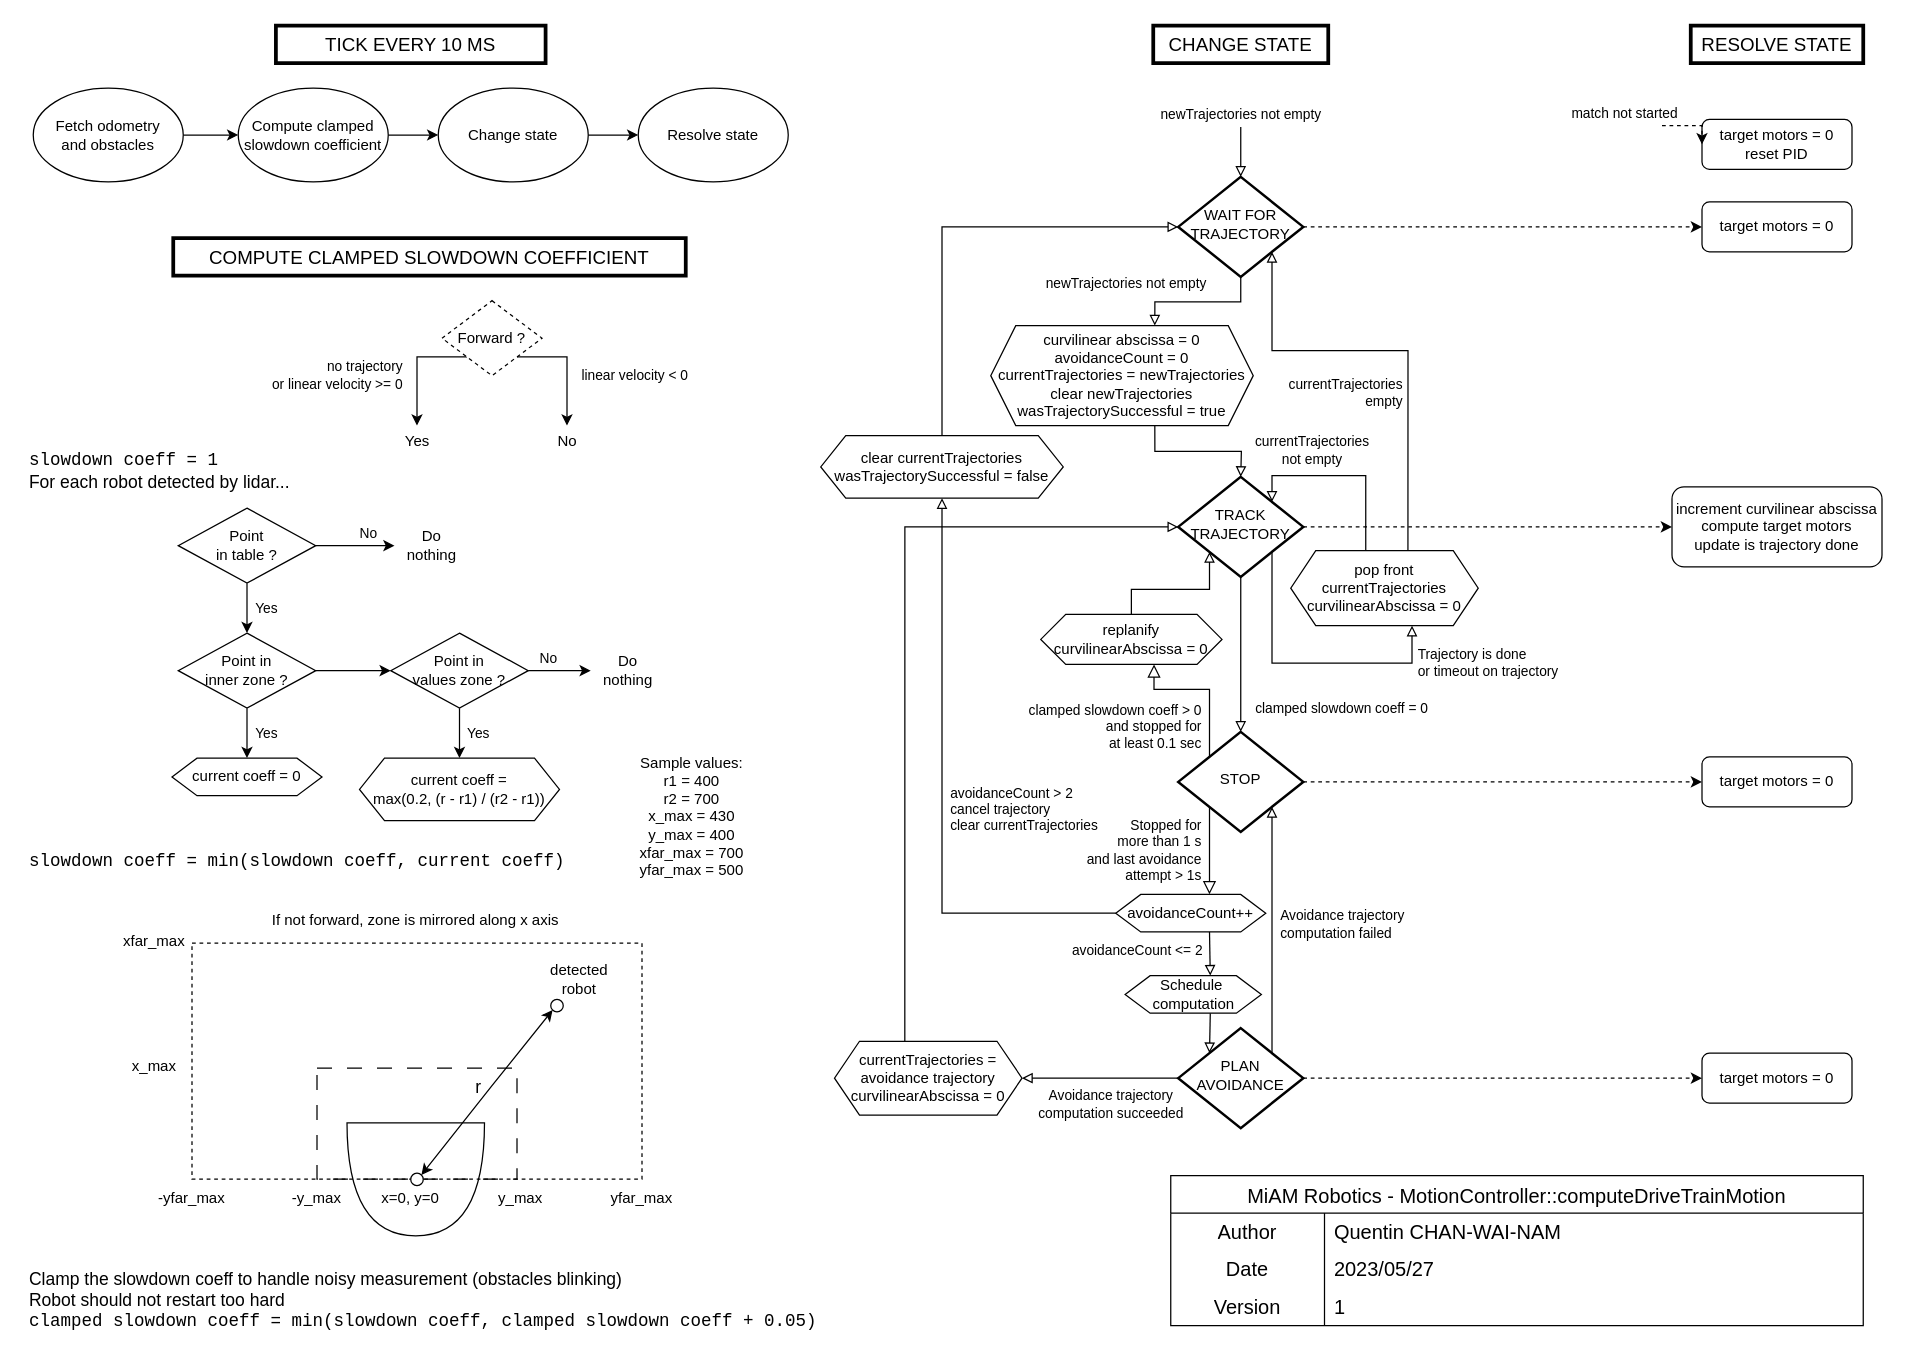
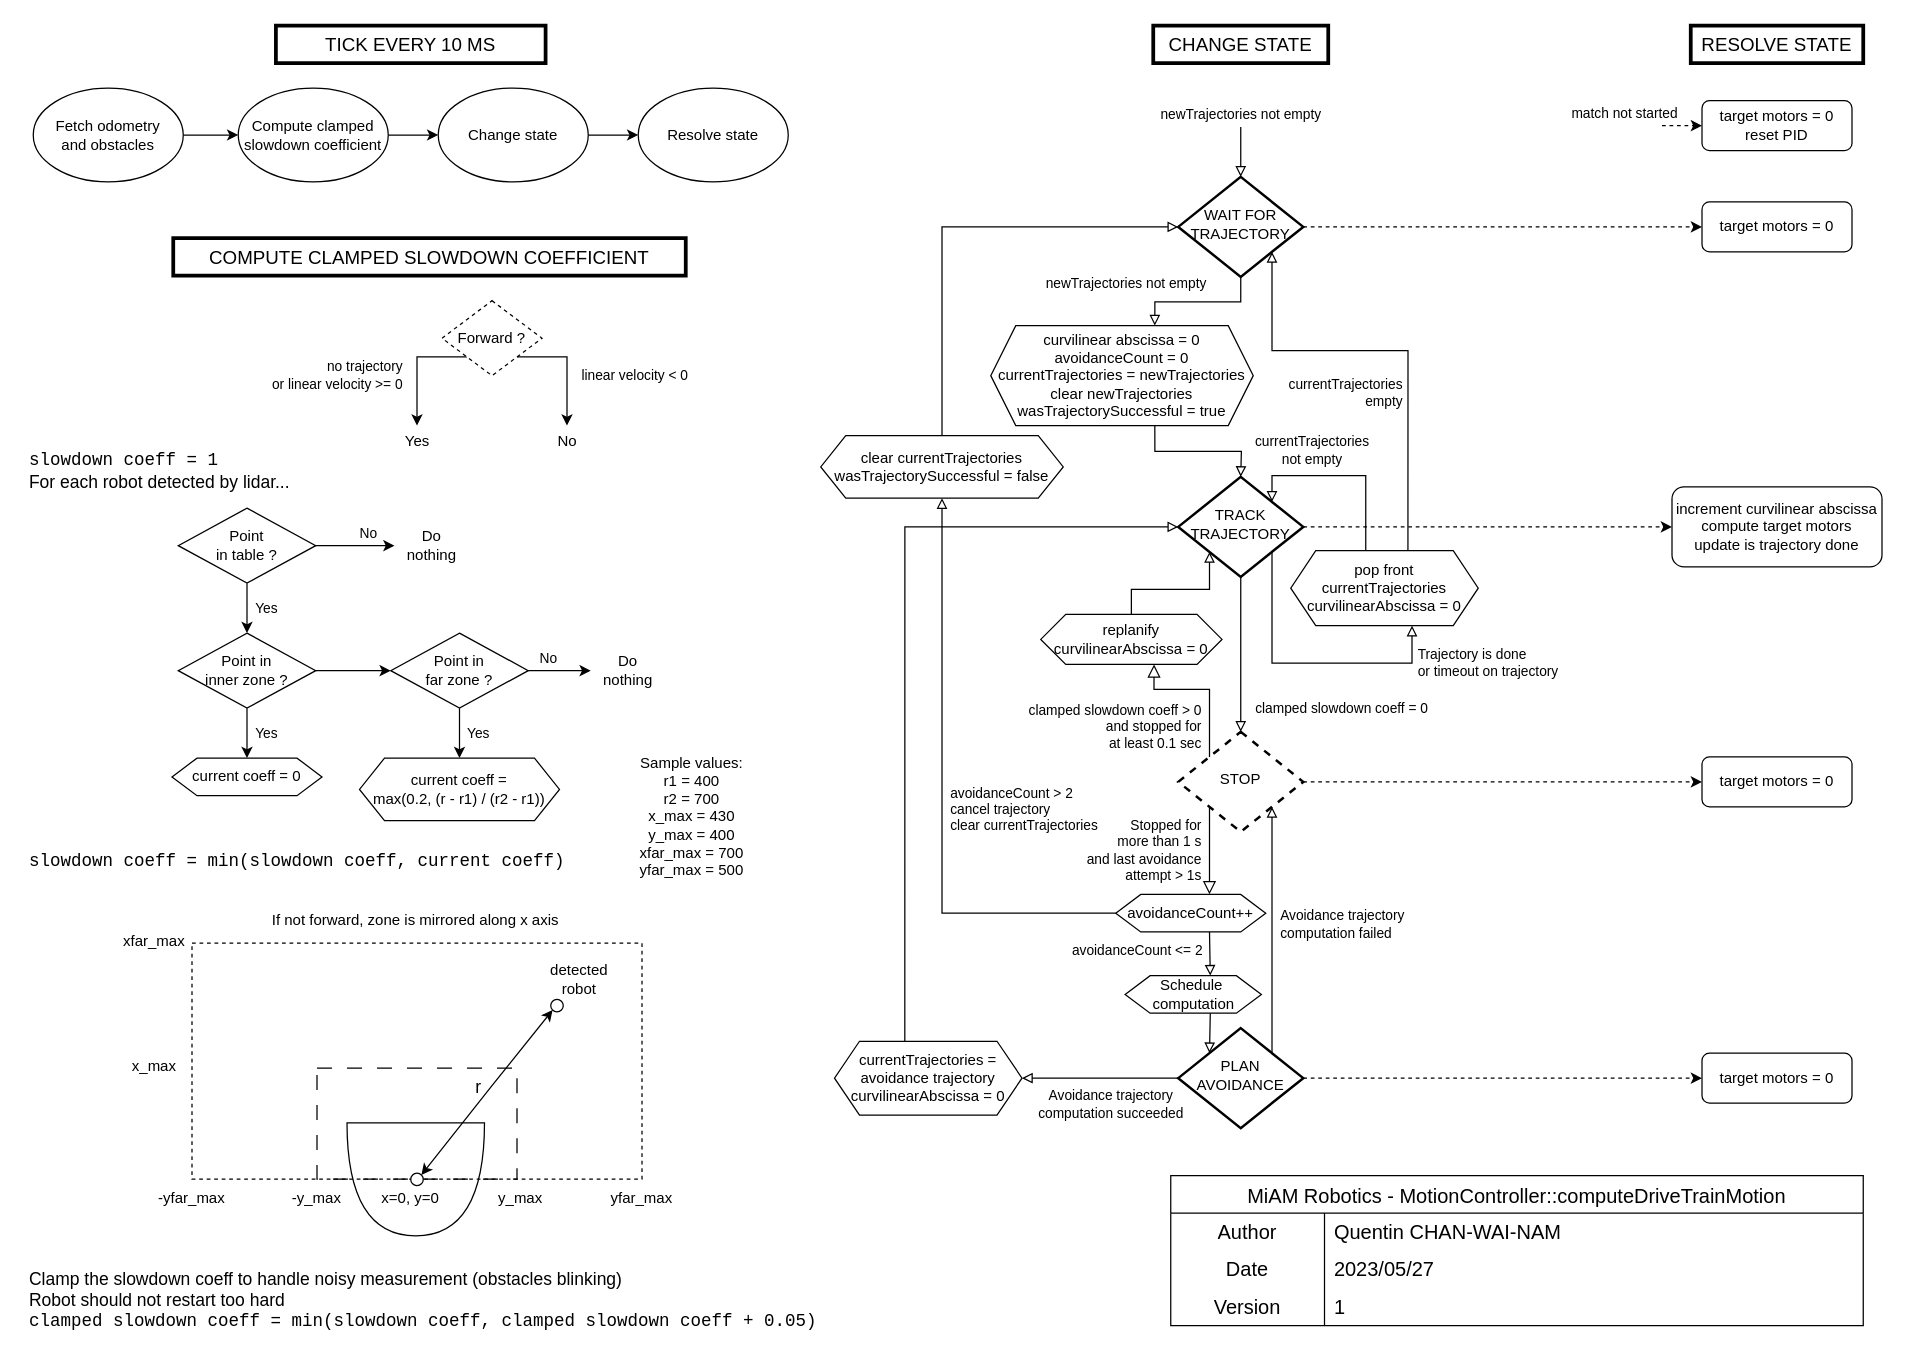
(1777, 144) -> (1777, 126)
(459, 671) -> (459, 671)
(1241, 782) -> (1241, 782)
